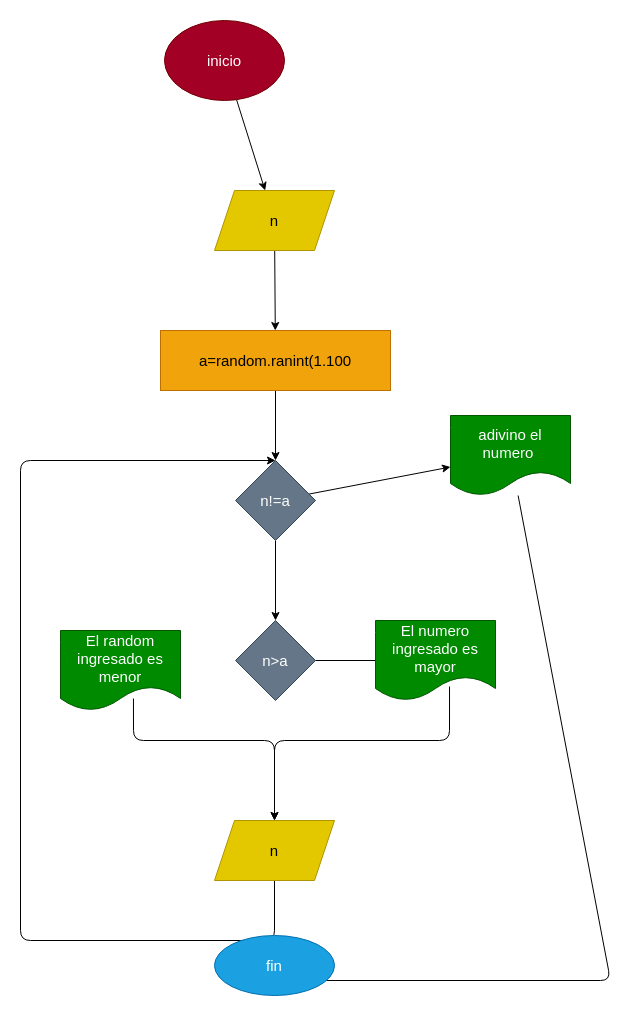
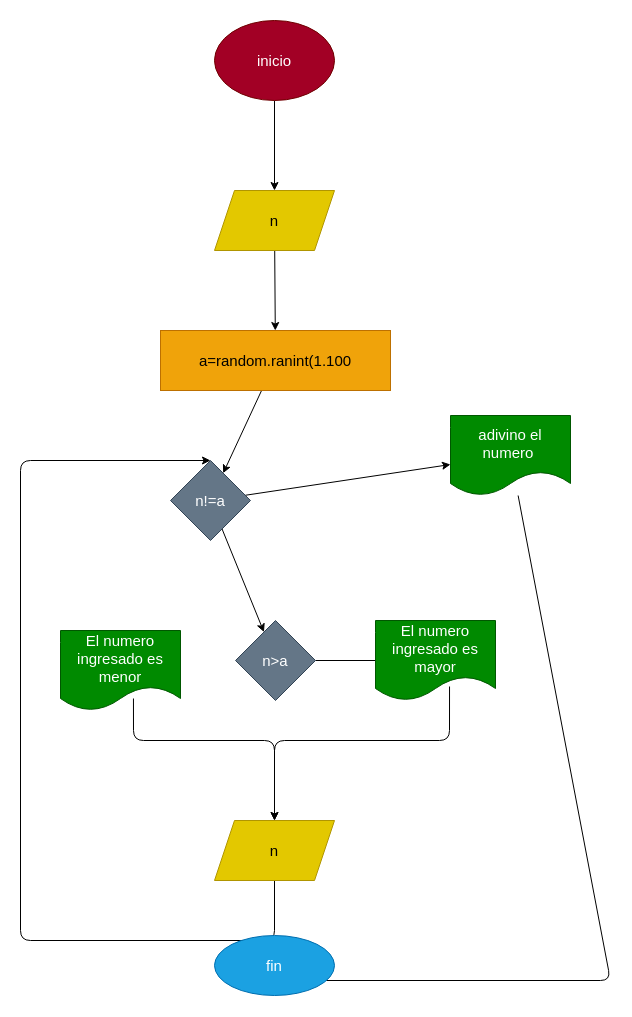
(225, 61) -> (275, 61)
(276, 501) -> (211, 501)
(121, 659) -> (121, 659)
